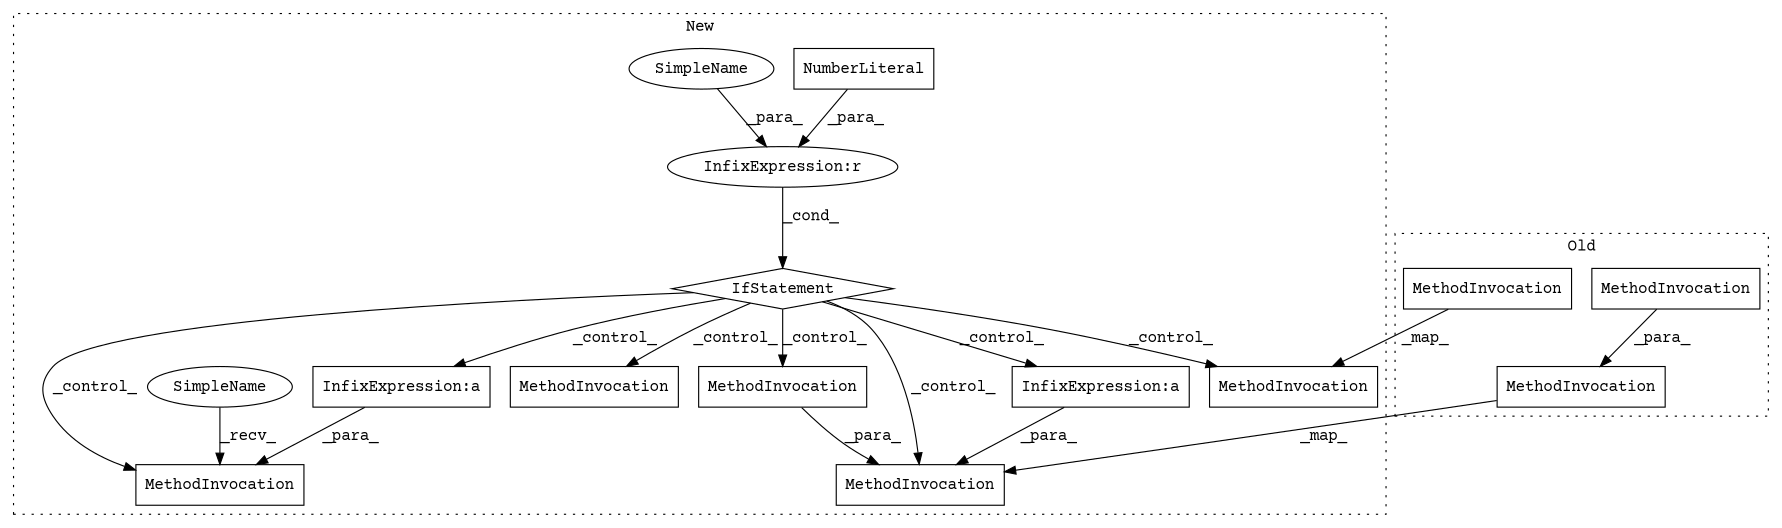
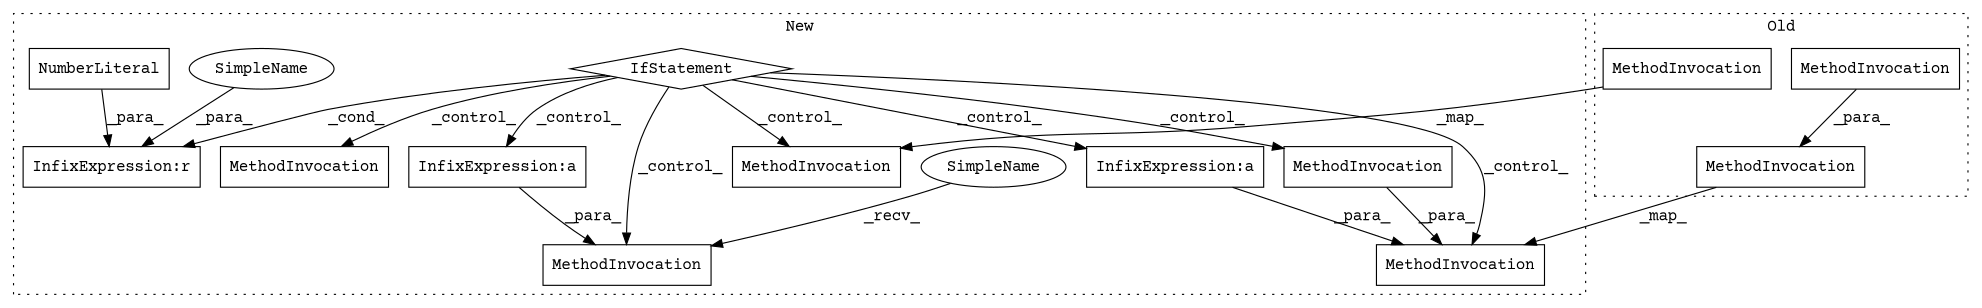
(783, 167) -> (112, 167)
(783, 222) -> (398, 98)
